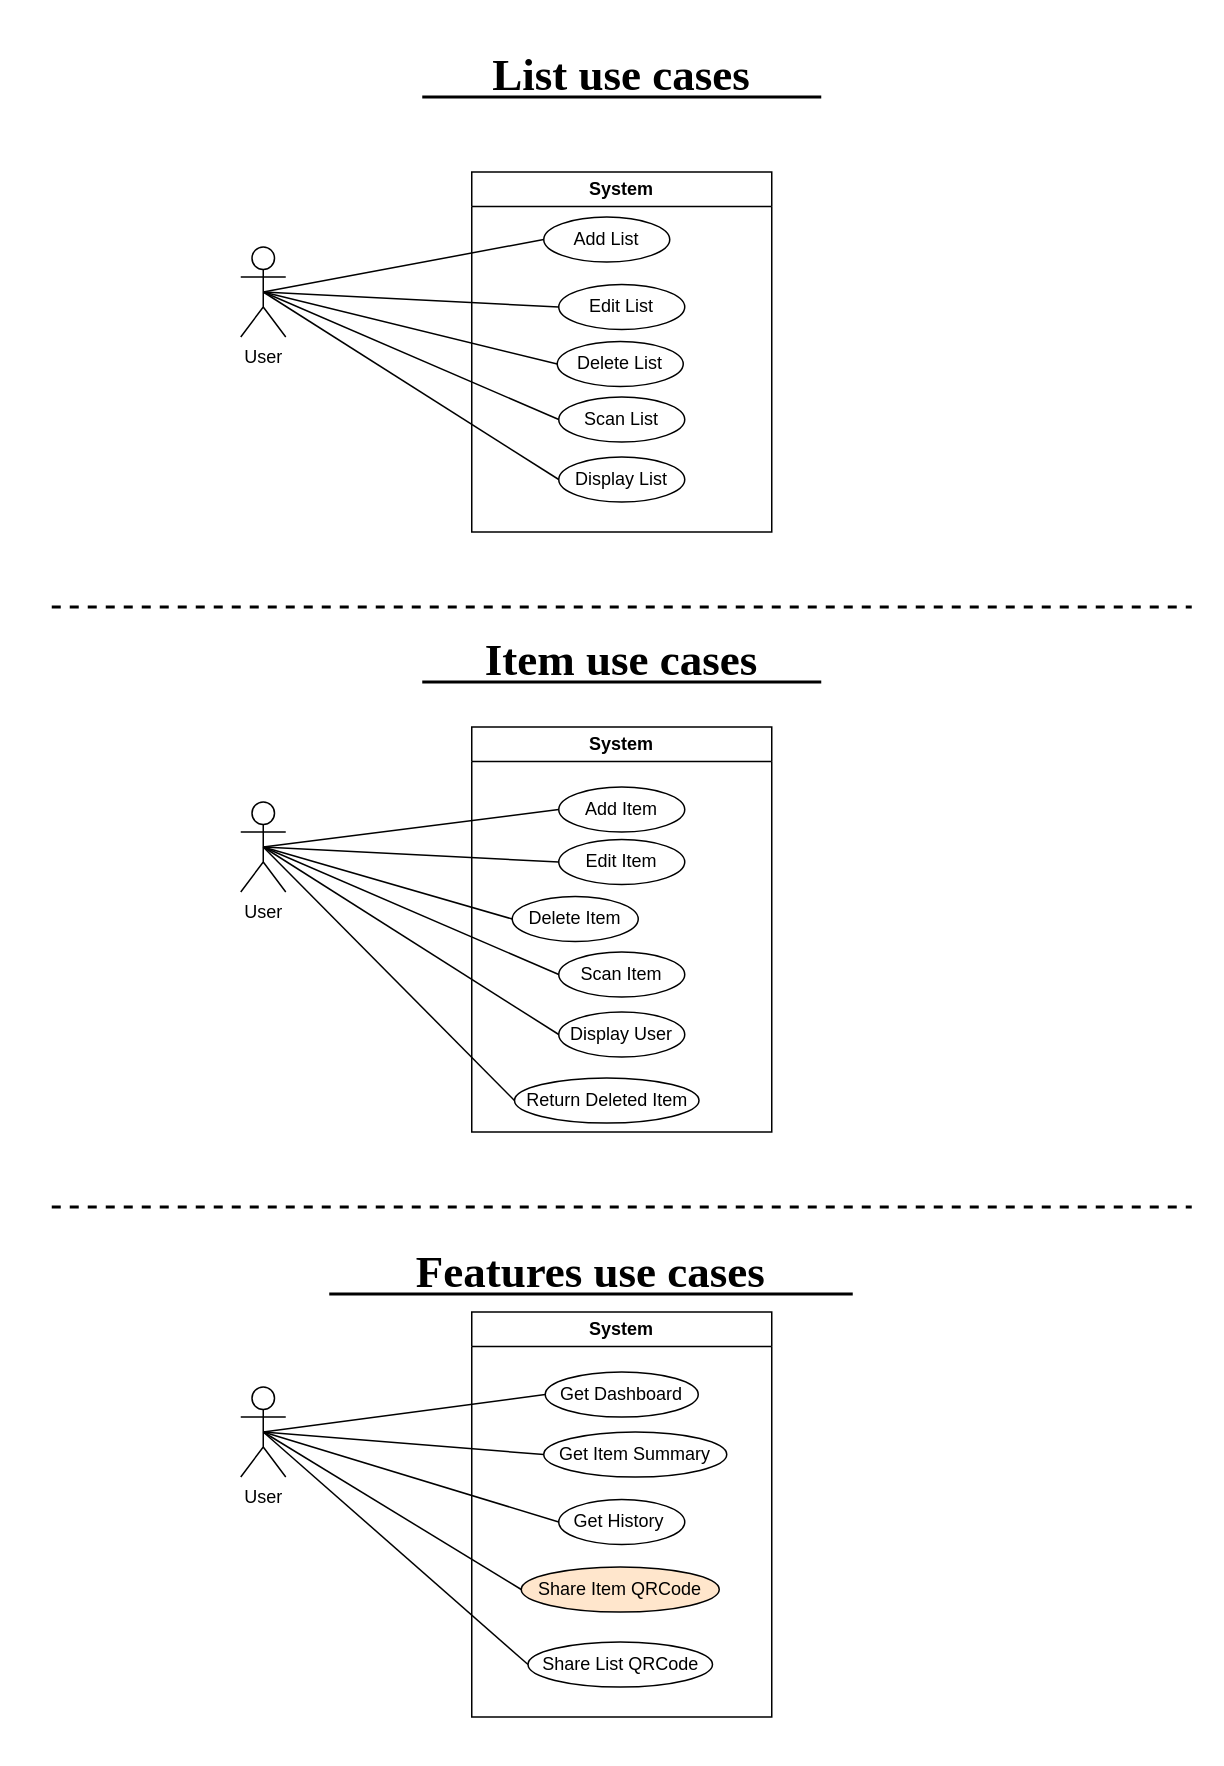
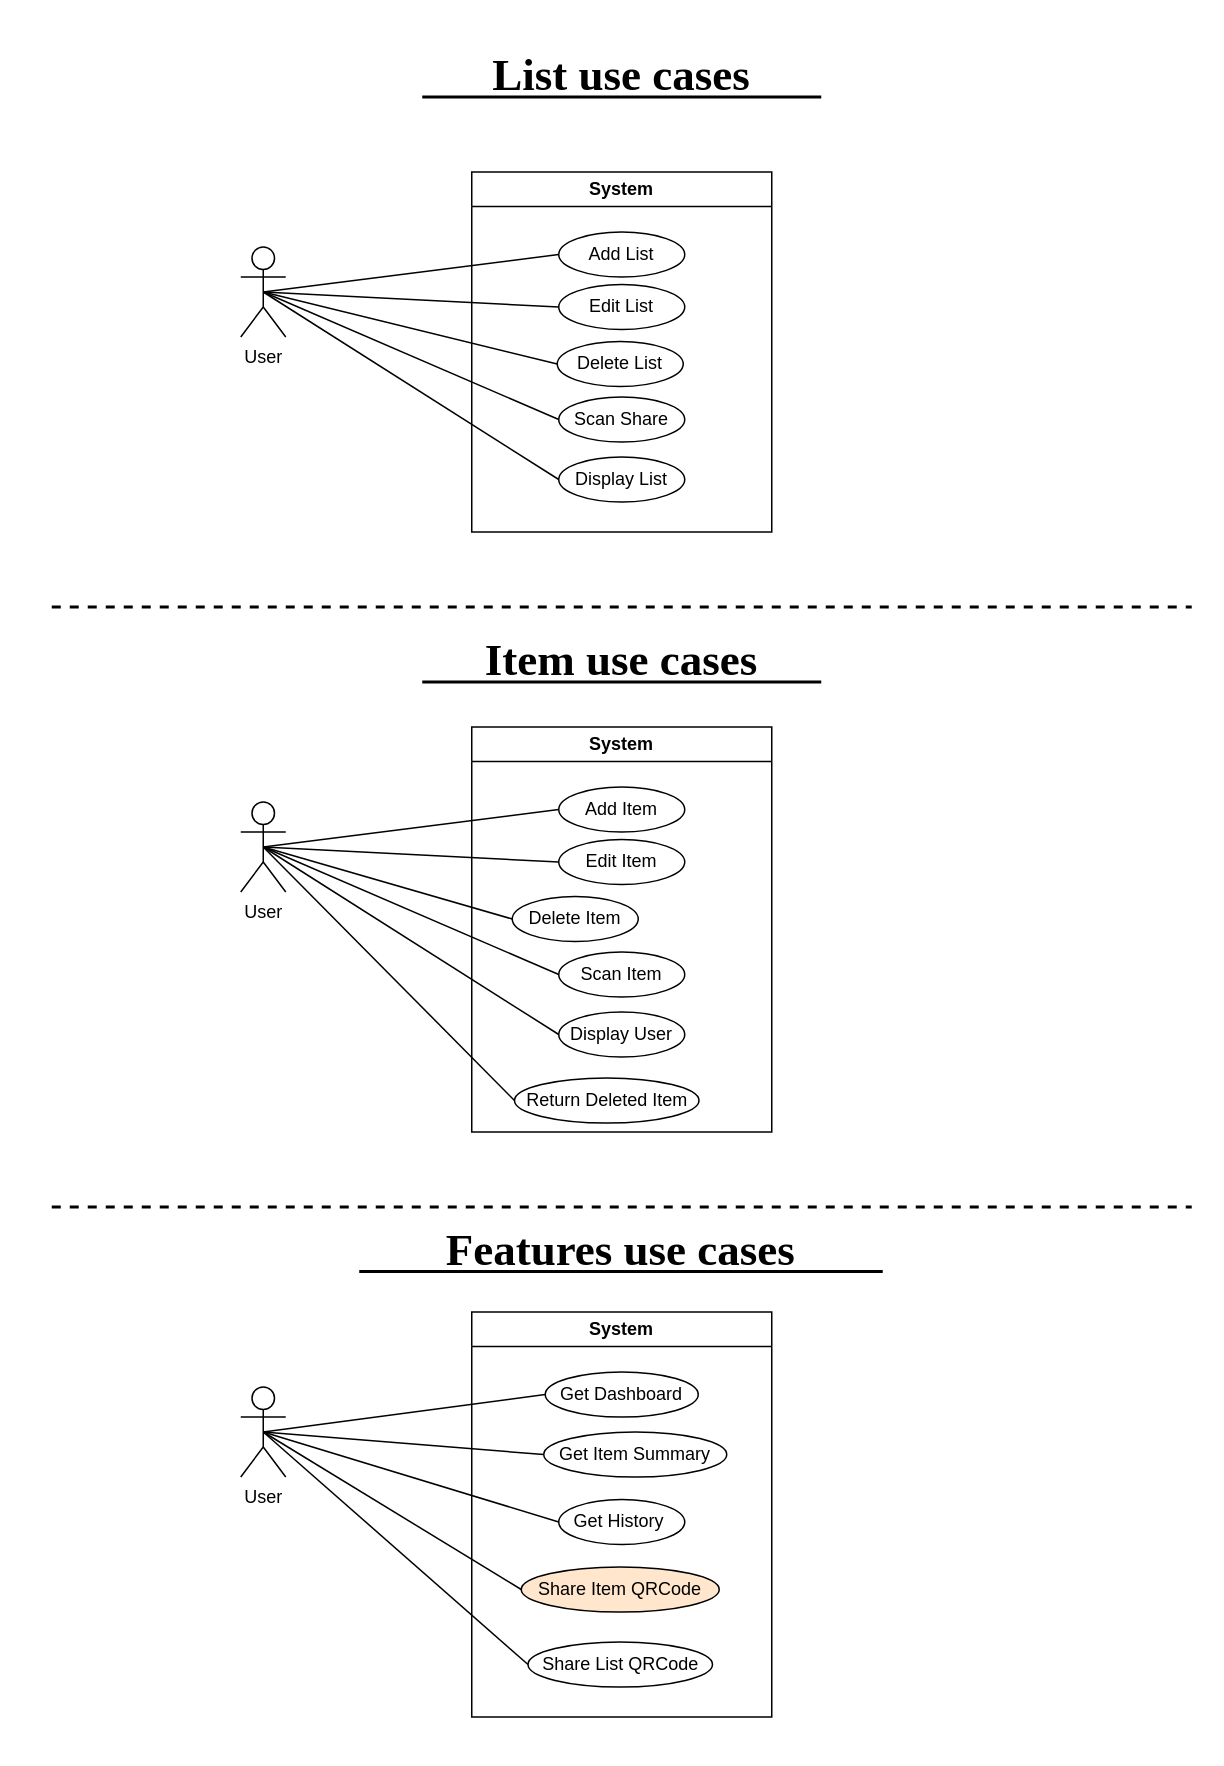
(607, 239) -> (622, 254)
(622, 419) -> (622, 419)
(591, 1271) -> (621, 1249)
